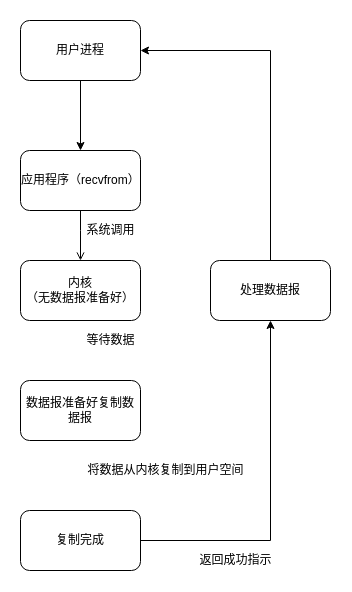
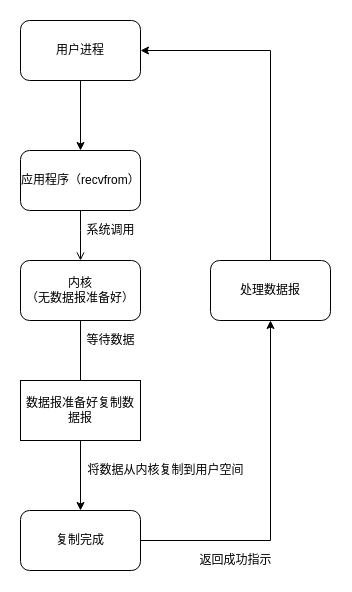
(81, 411) -> (81, 411)
none -> (81, 471)
